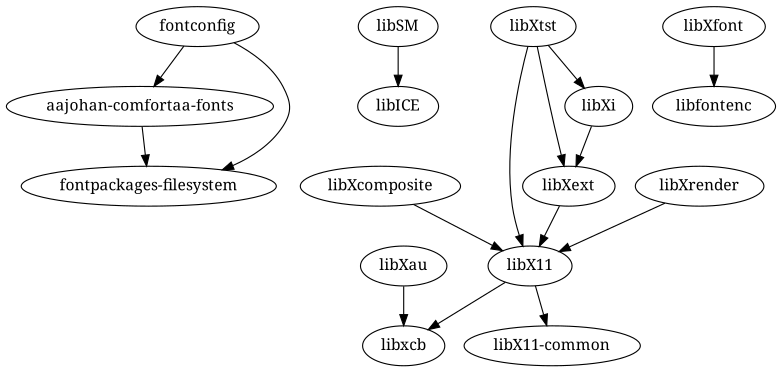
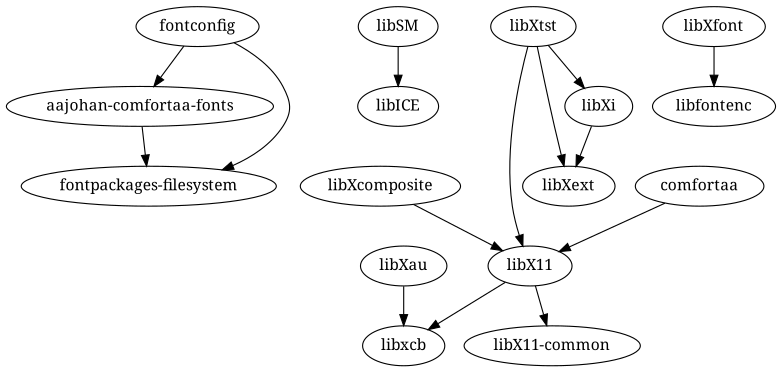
(700, 186) -> (700, 186)
(552, 221) -> none
